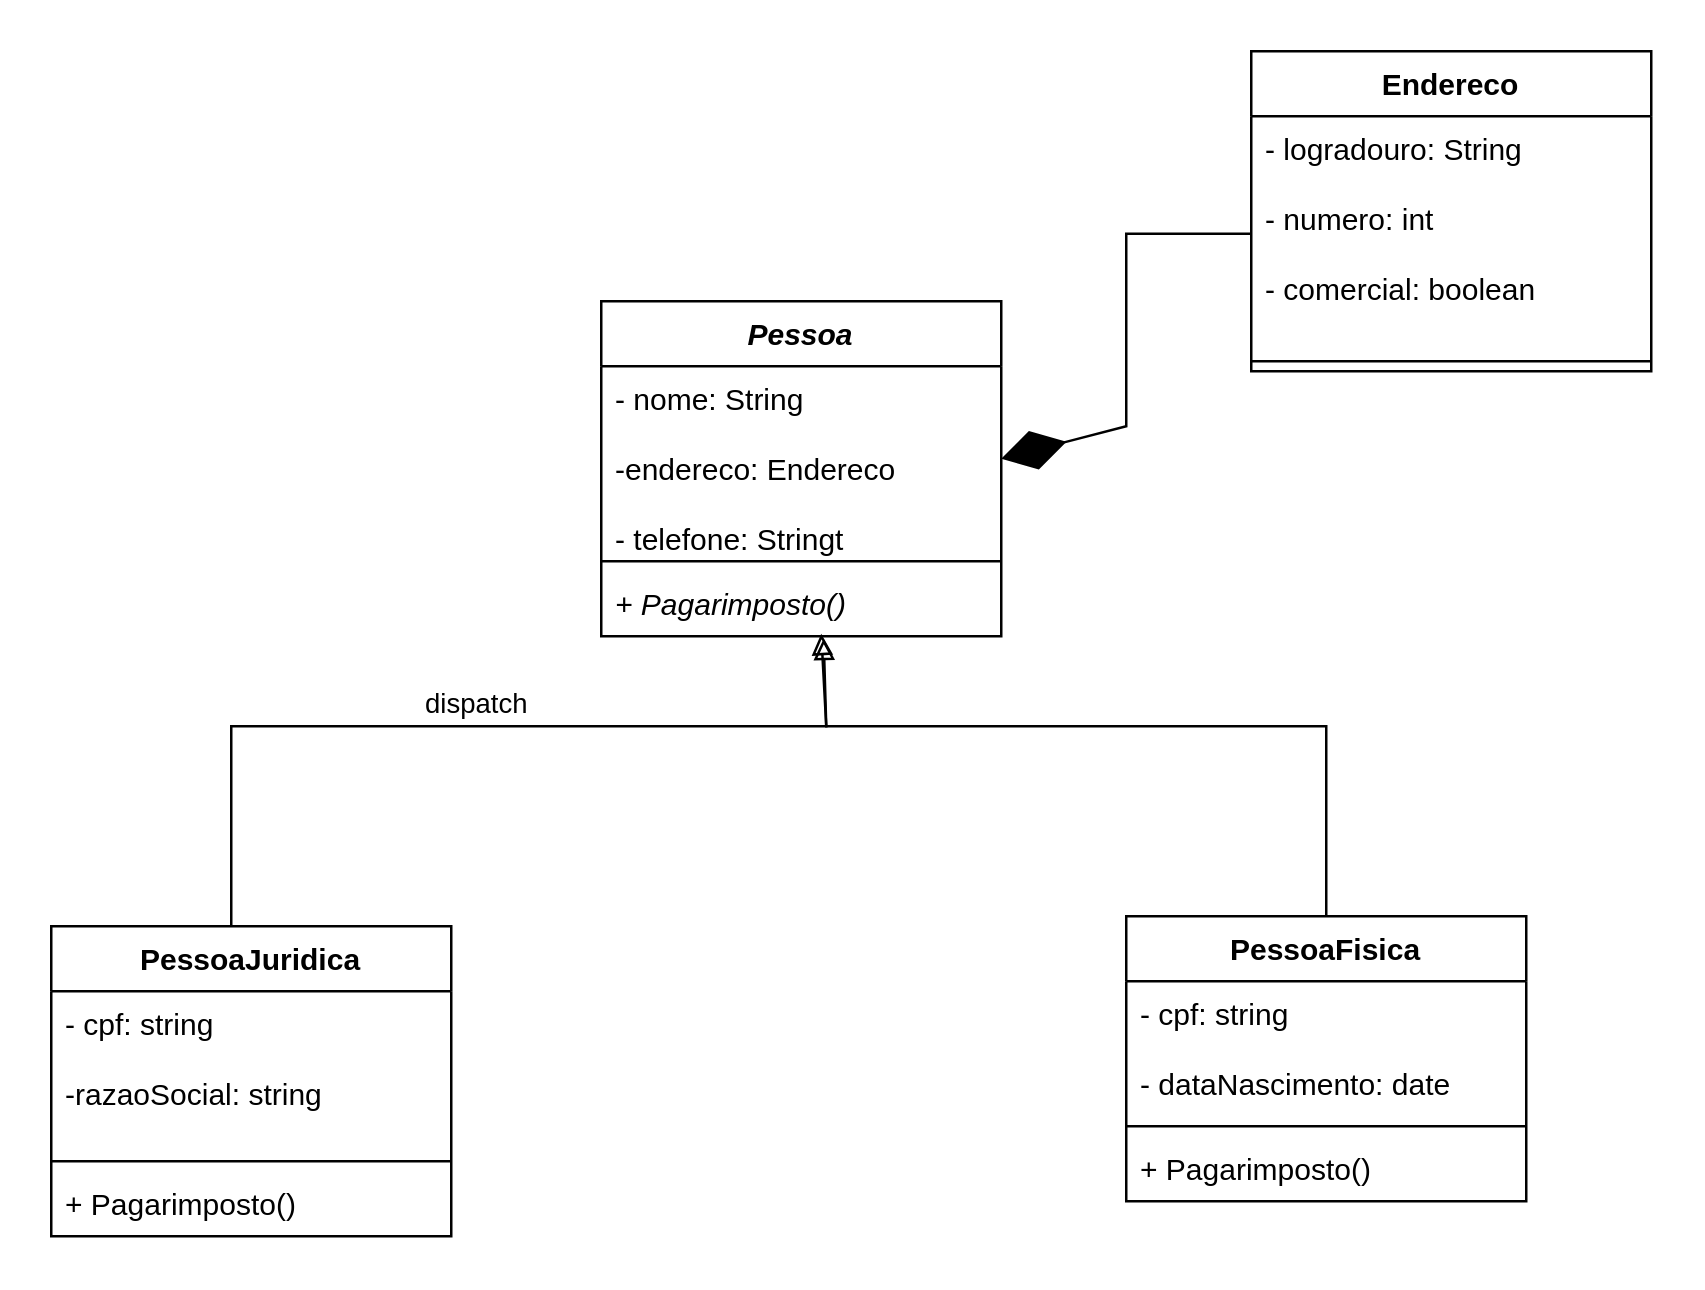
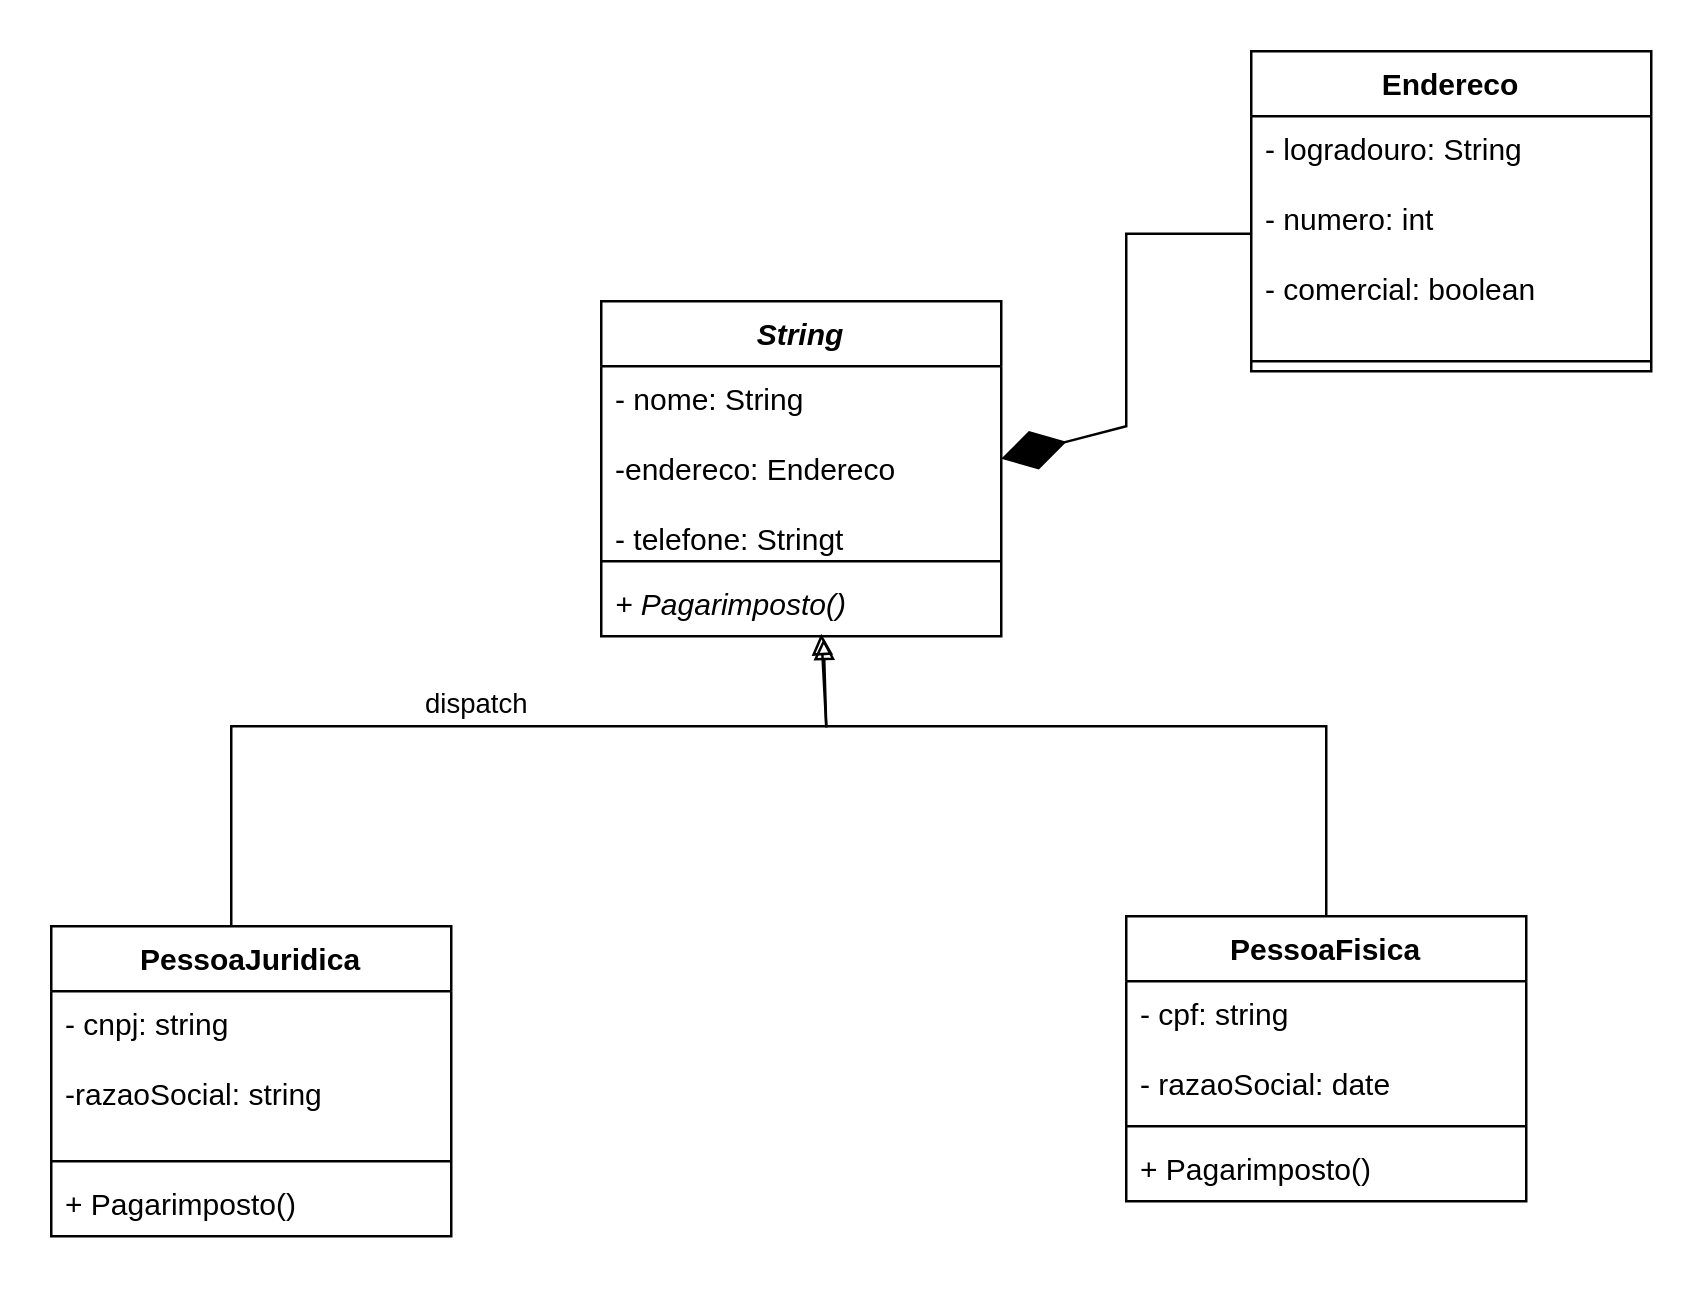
(800, 335) -> (800, 335)
(1234, 1015) -> (1234, 1015)
(159, 1025) -> (167, 1025)
